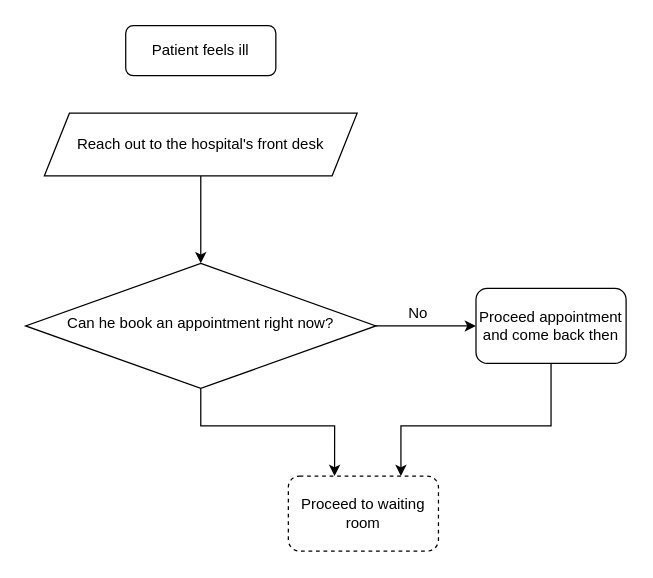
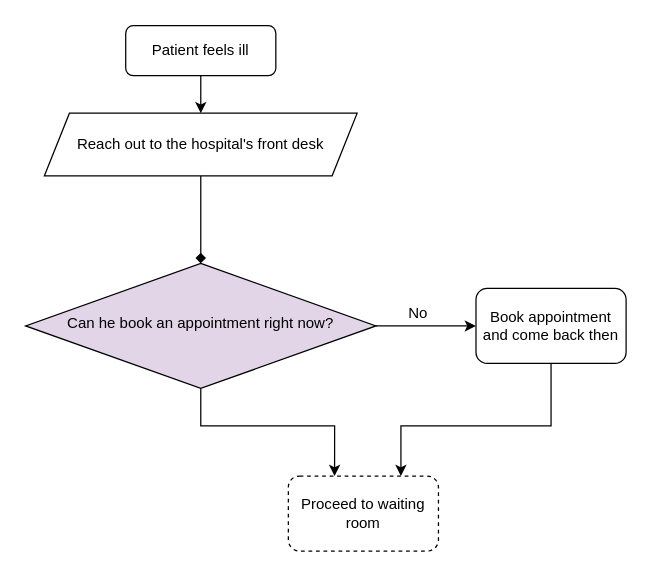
none -> (201, 90)
(201, 253) -> (201, 252)
(201, 326) -> (201, 326)
(551, 326) -> (551, 326)
